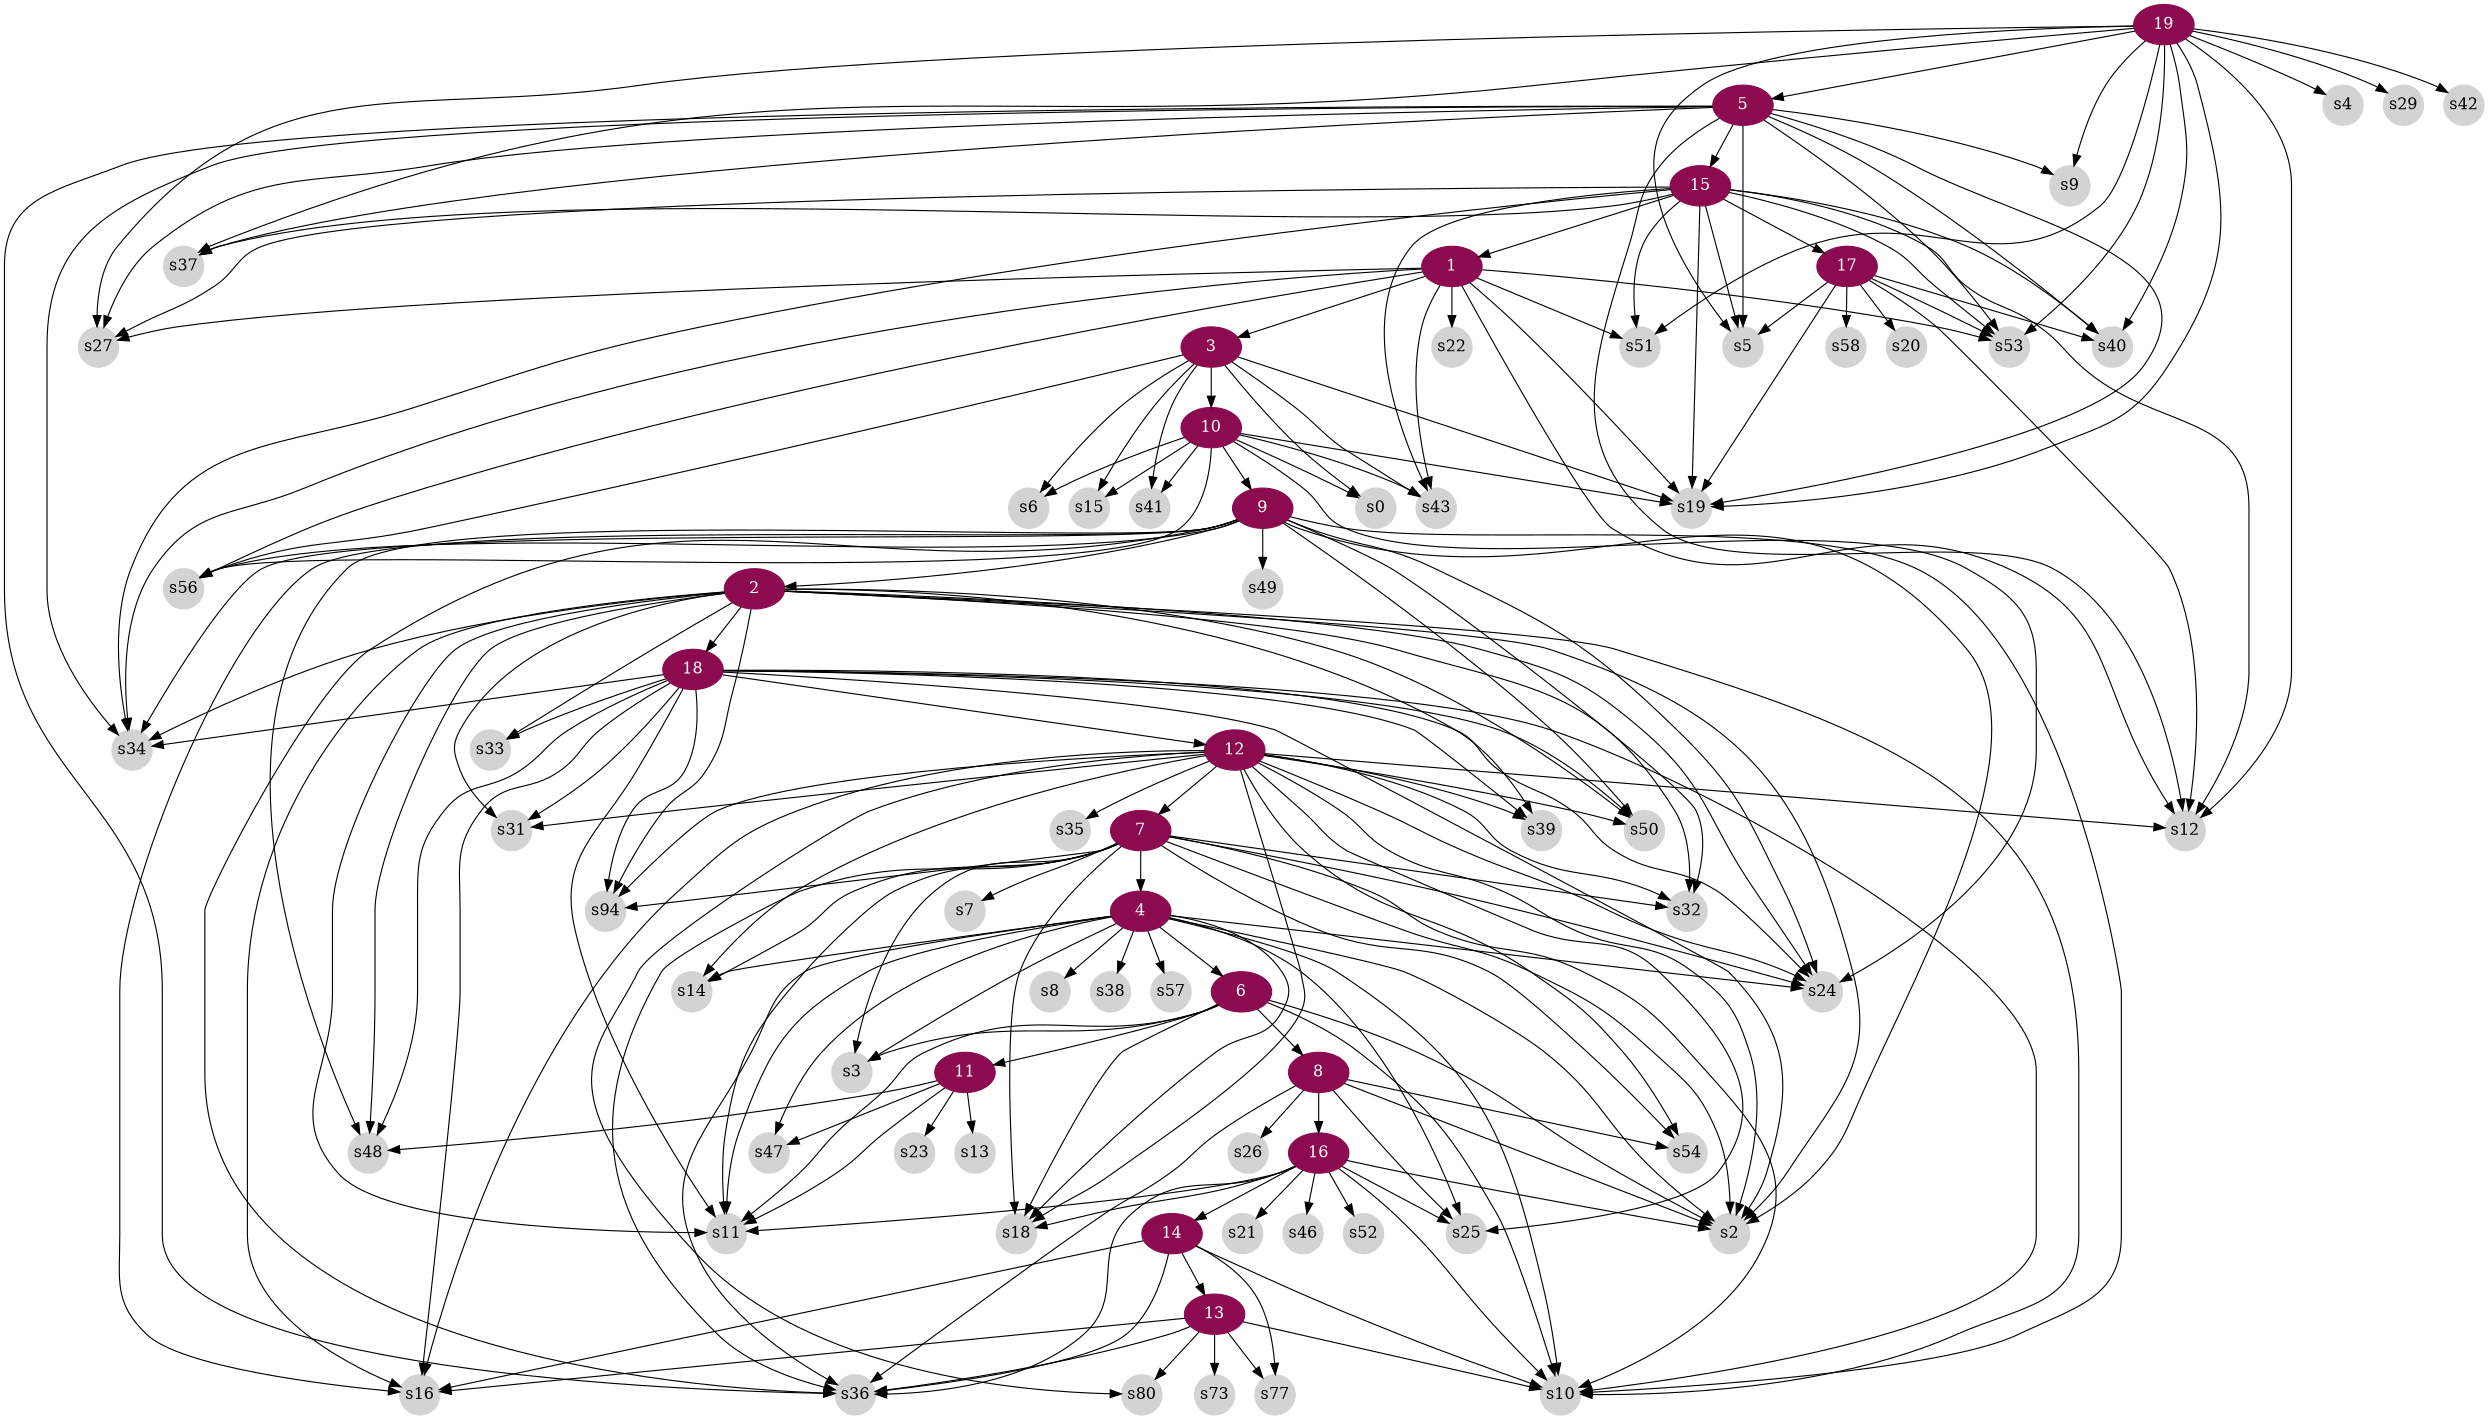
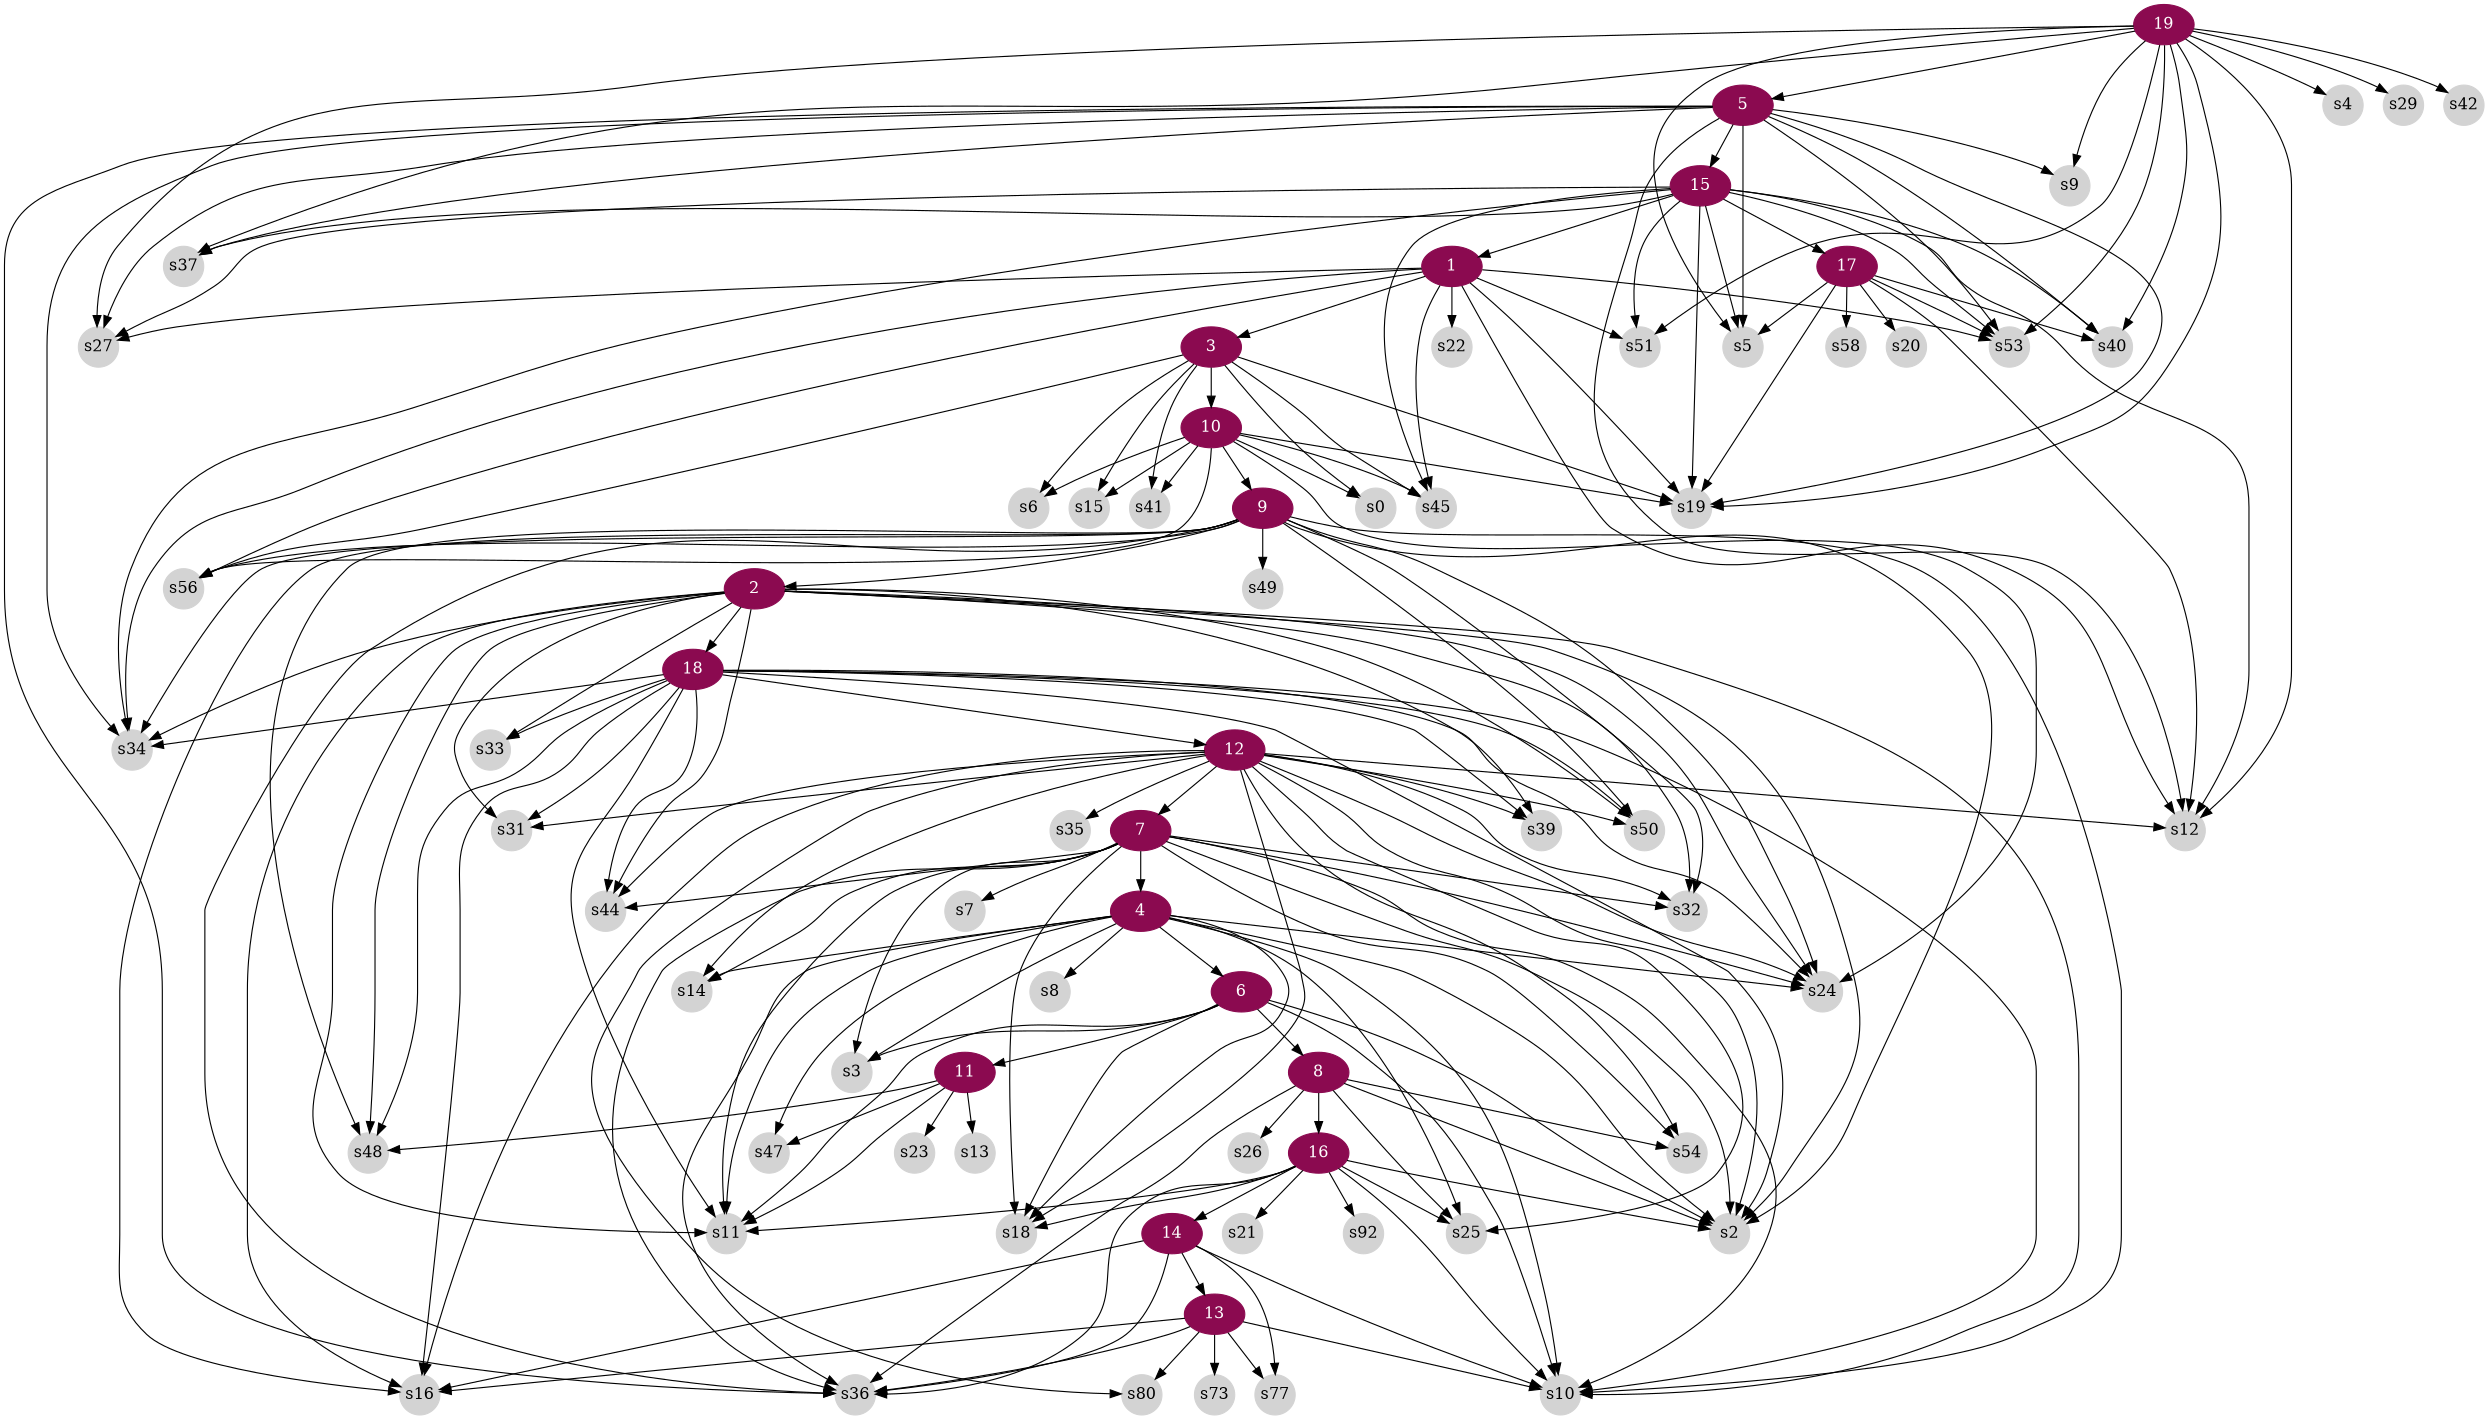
(1436, 508) -> (1436, 508)
(606, 911) -> (606, 911)
(1110, 992) -> none
(1171, 992) -> none
(1303, 1234) -> none
(1363, 1234) -> (1363, 1234)
